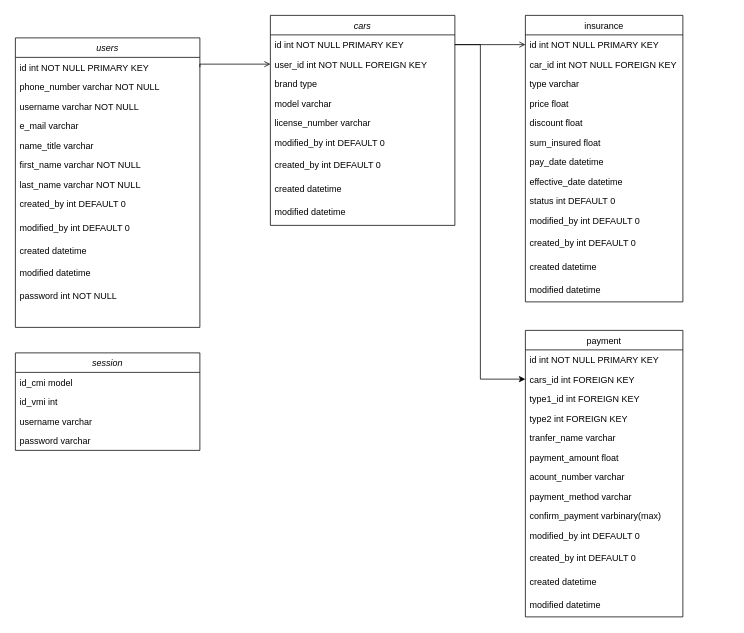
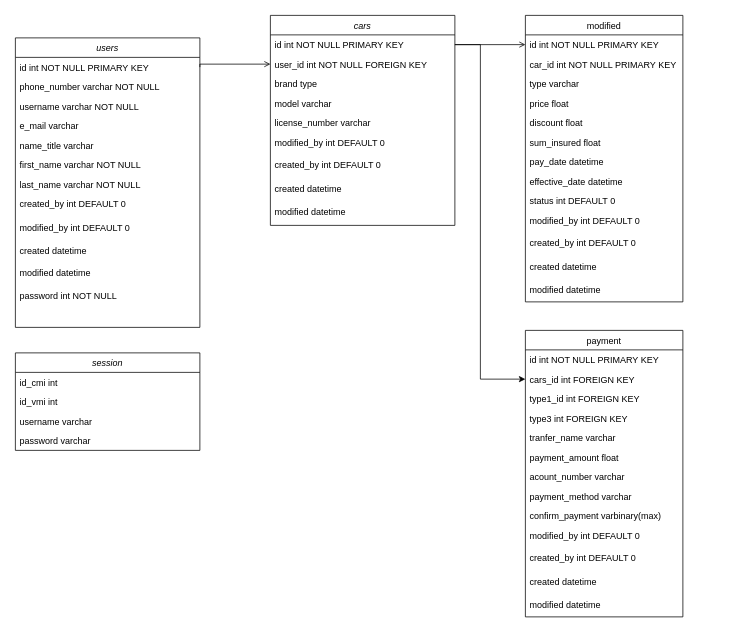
(604, 26) -> (604, 26)
(599, 65) -> (599, 65)
(45, 383) -> (40, 383)
(578, 419) -> (578, 419)
